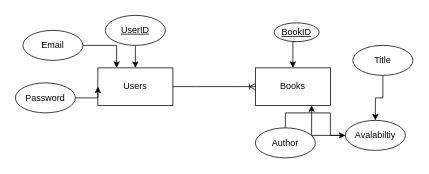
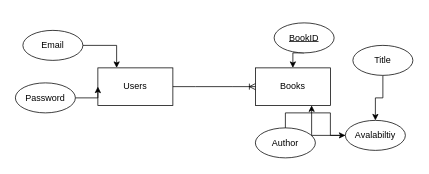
(135, 30) -> none
(297, 32) -> (304, 38)
(135, 54) -> none
